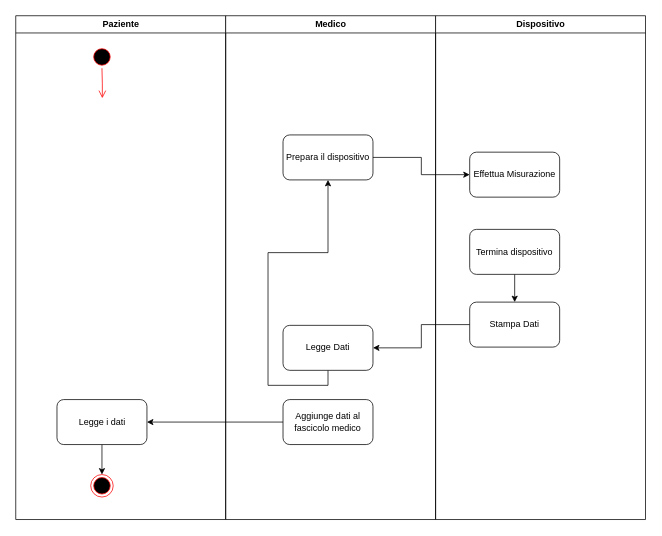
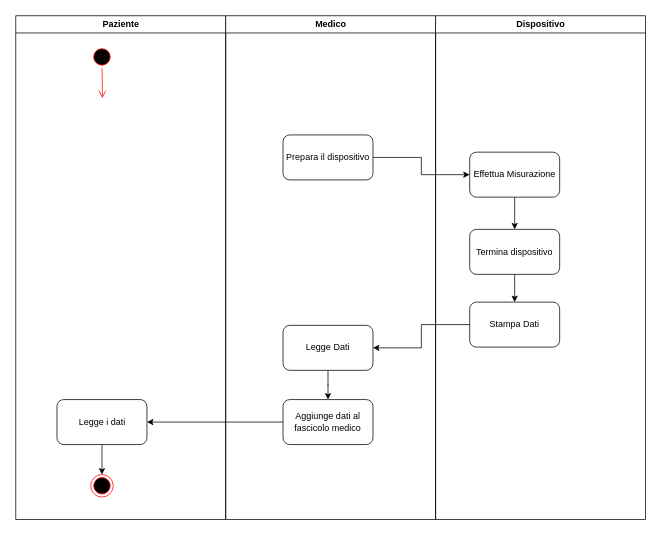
none -> (515, 210)
(298, 385) -> (328, 387)
